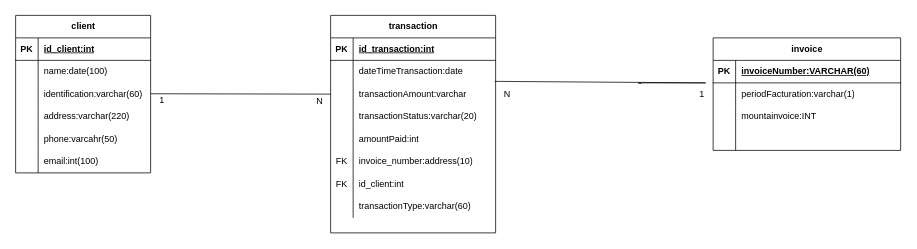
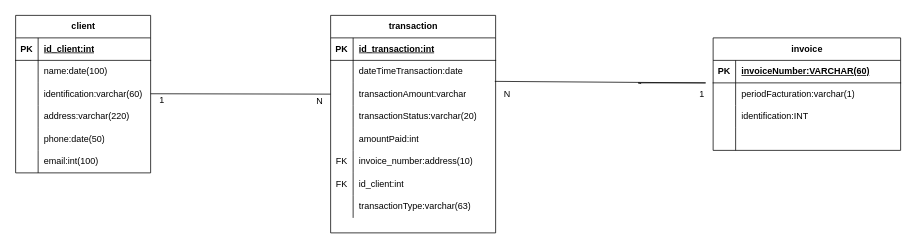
(781, 117) -> (781, 117)
(86, 139) -> (78, 139)
(425, 207) -> (425, 207)
